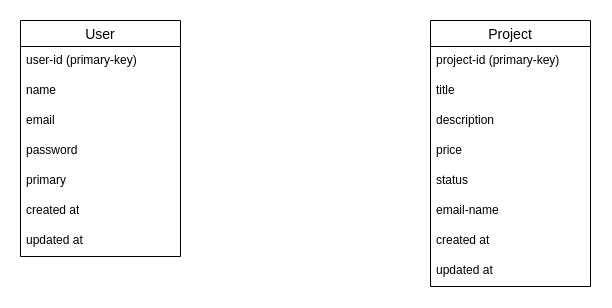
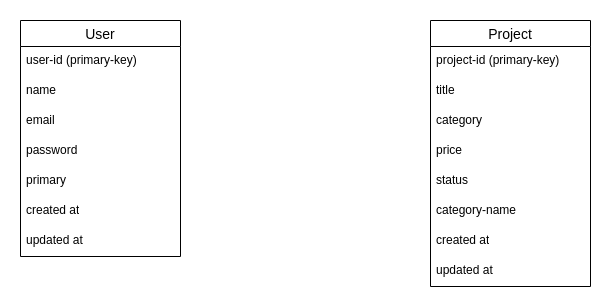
(470, 121) -> (463, 121)
(467, 211) -> (480, 211)
